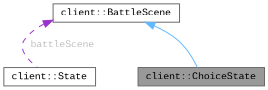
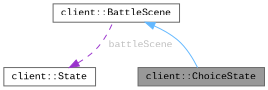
(23, 43) -> (99, 46)
